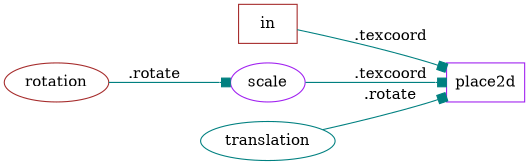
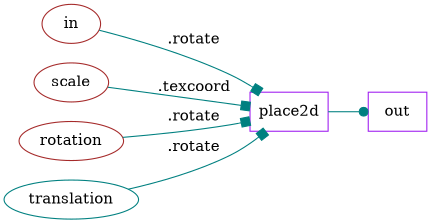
(268, 24) -> (71, 24)
(391, 36) -> (194, 40)
(164, 82) -> (181, 132)
(268, 82) -> (71, 82)
none -> (398, 112)
